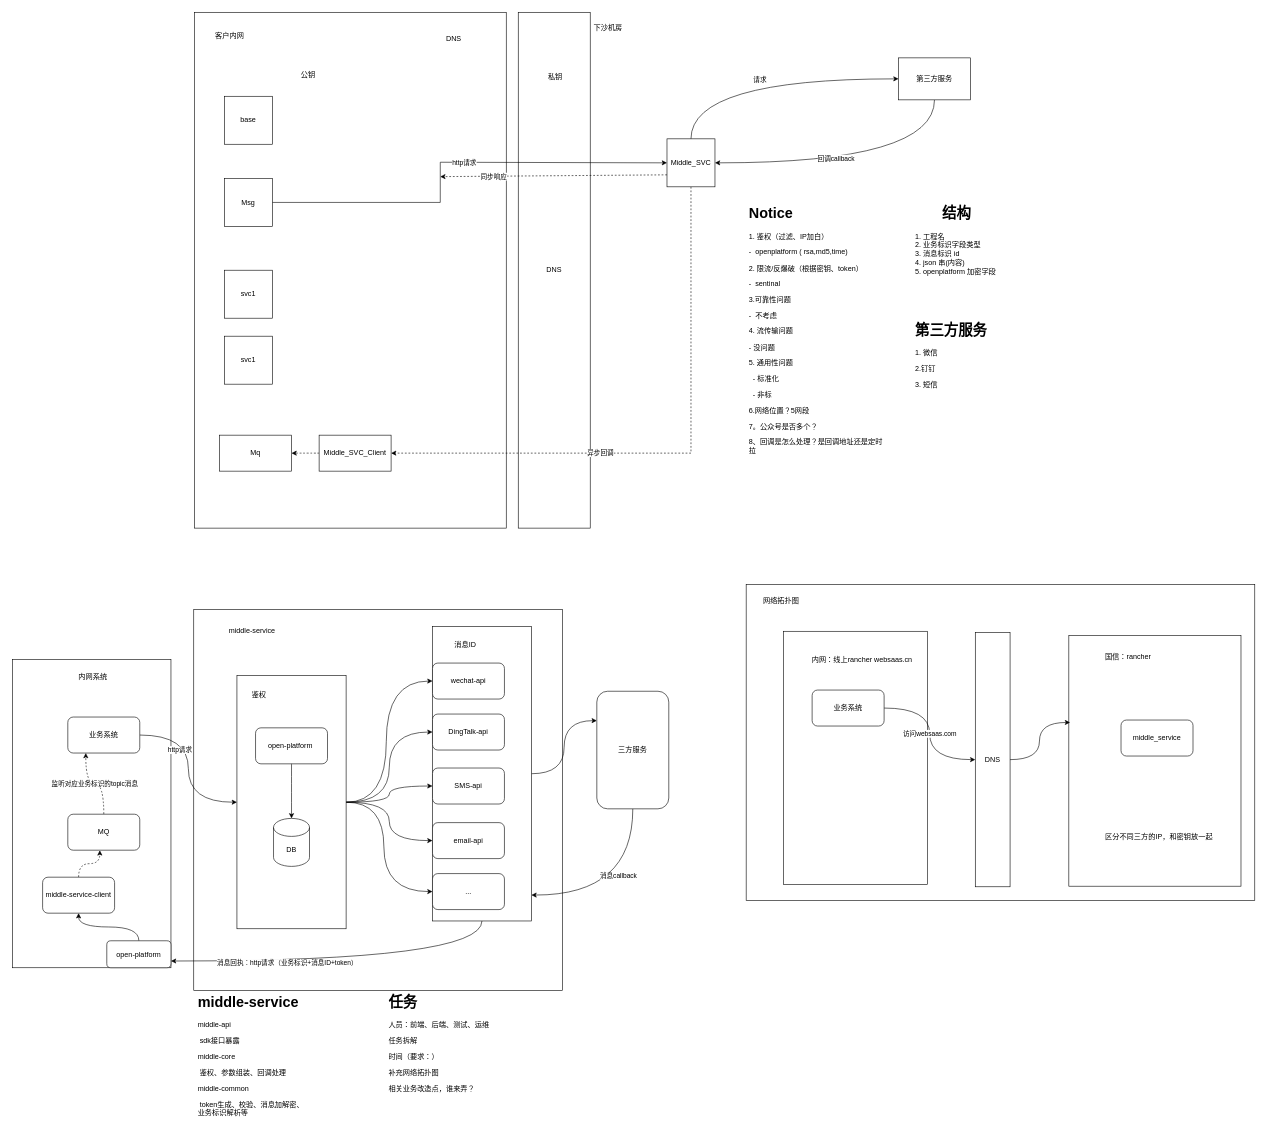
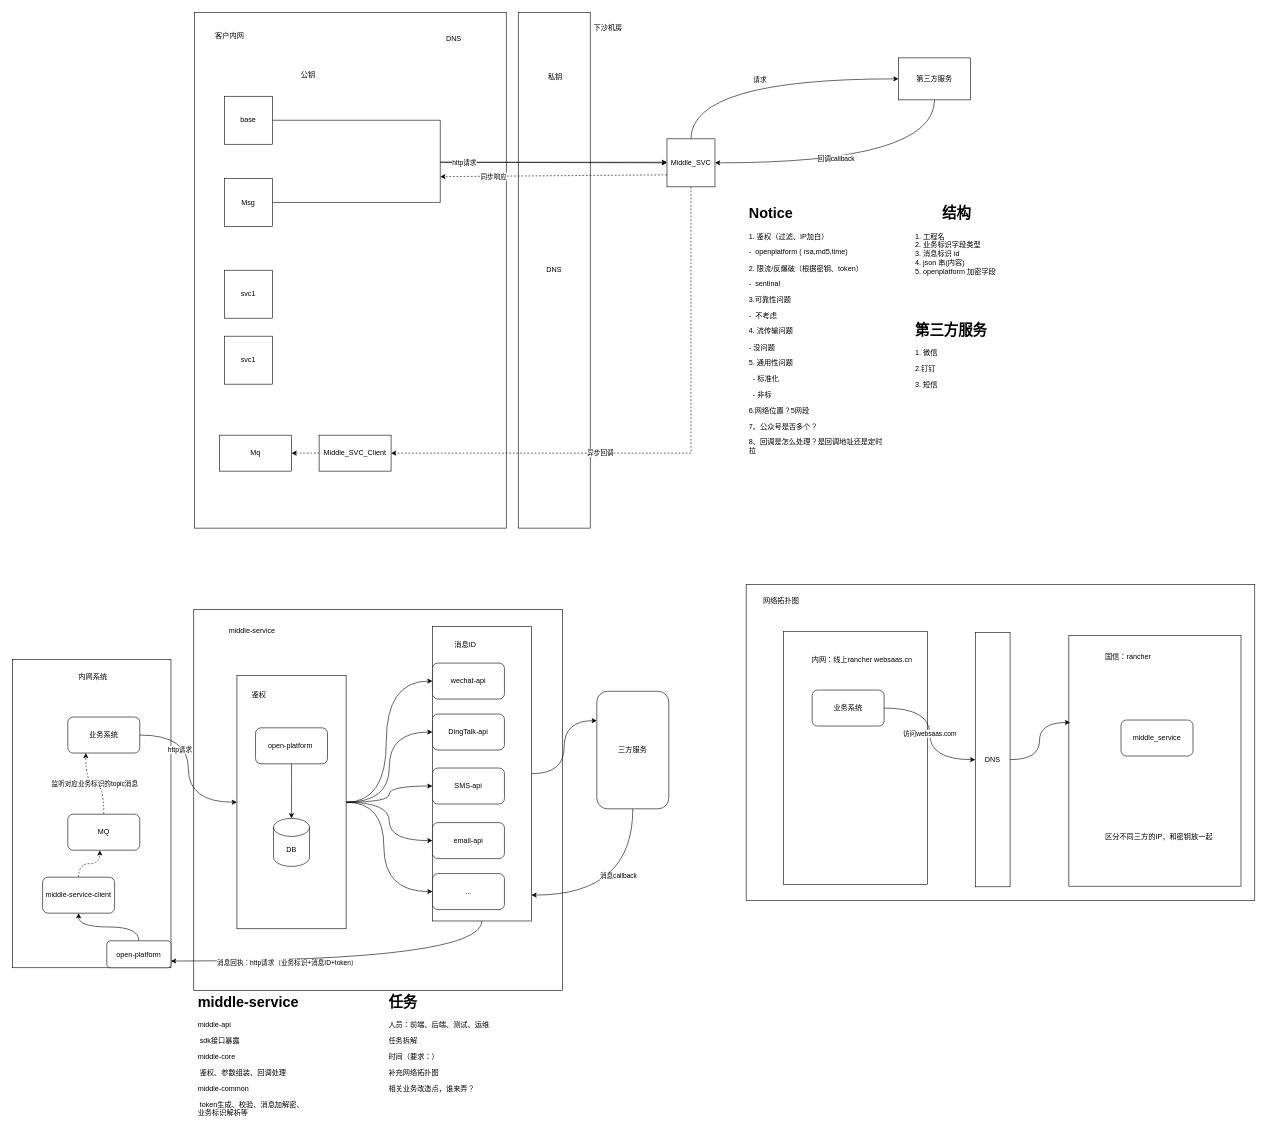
none -> (376, 120)
